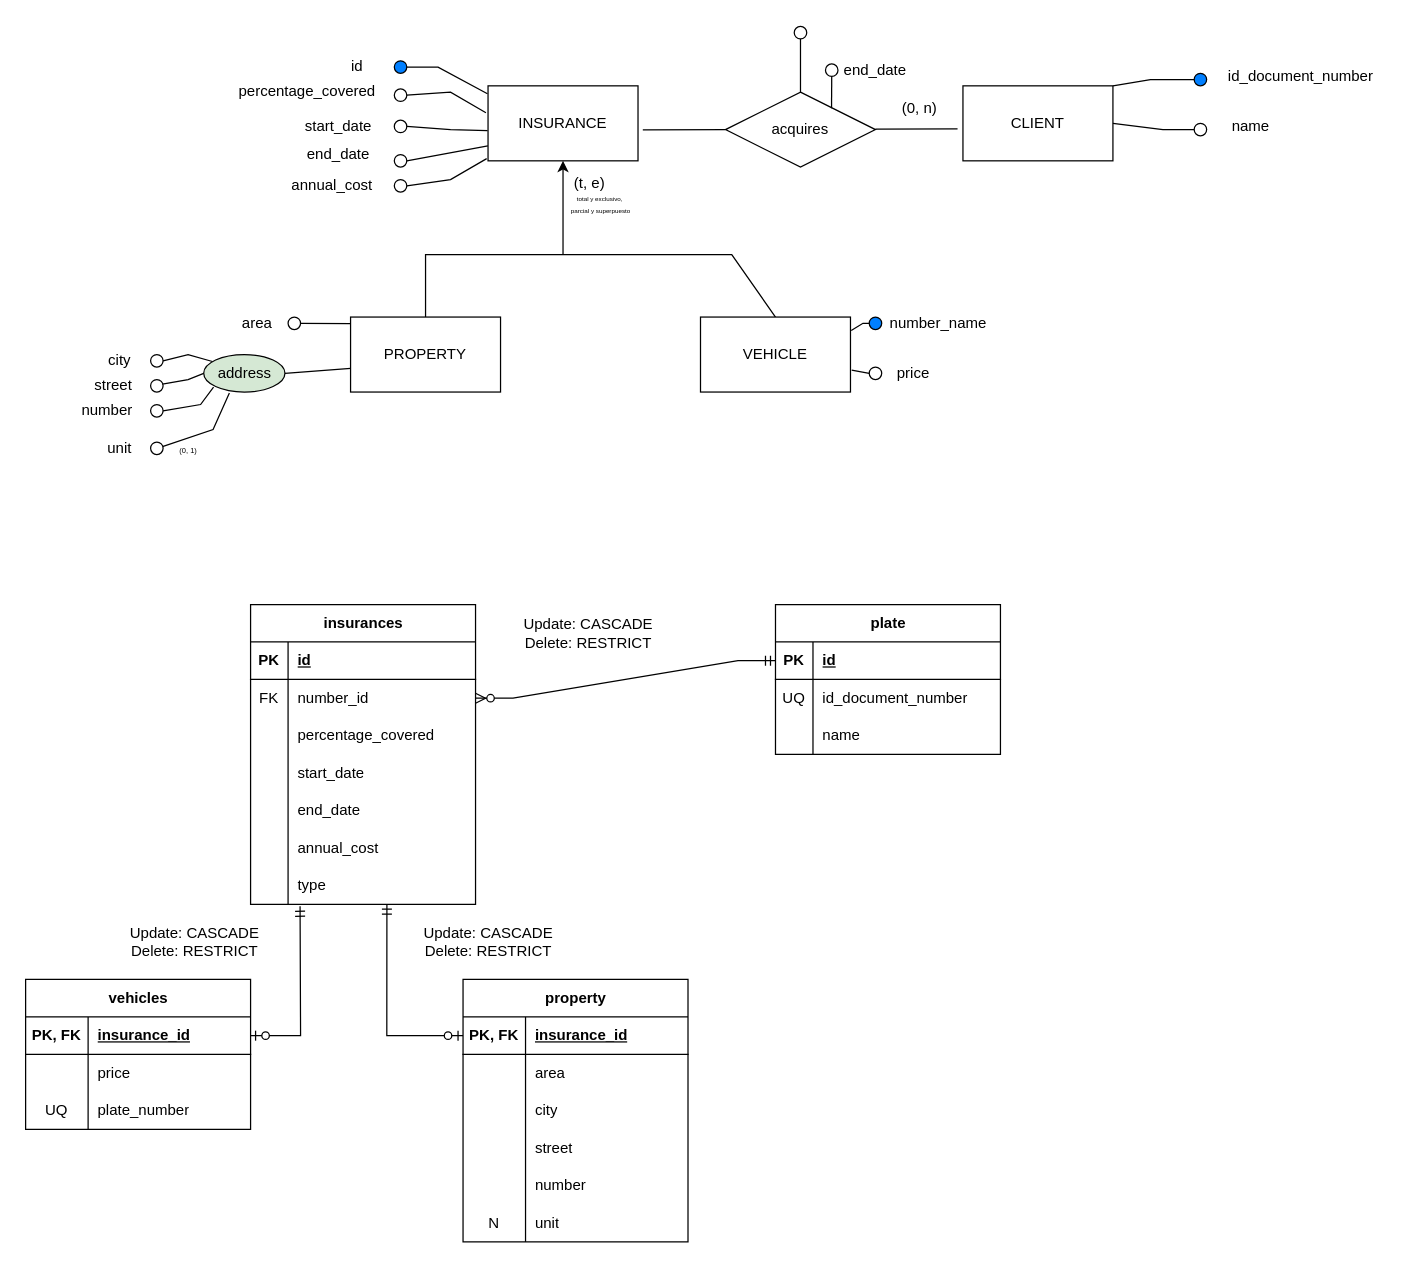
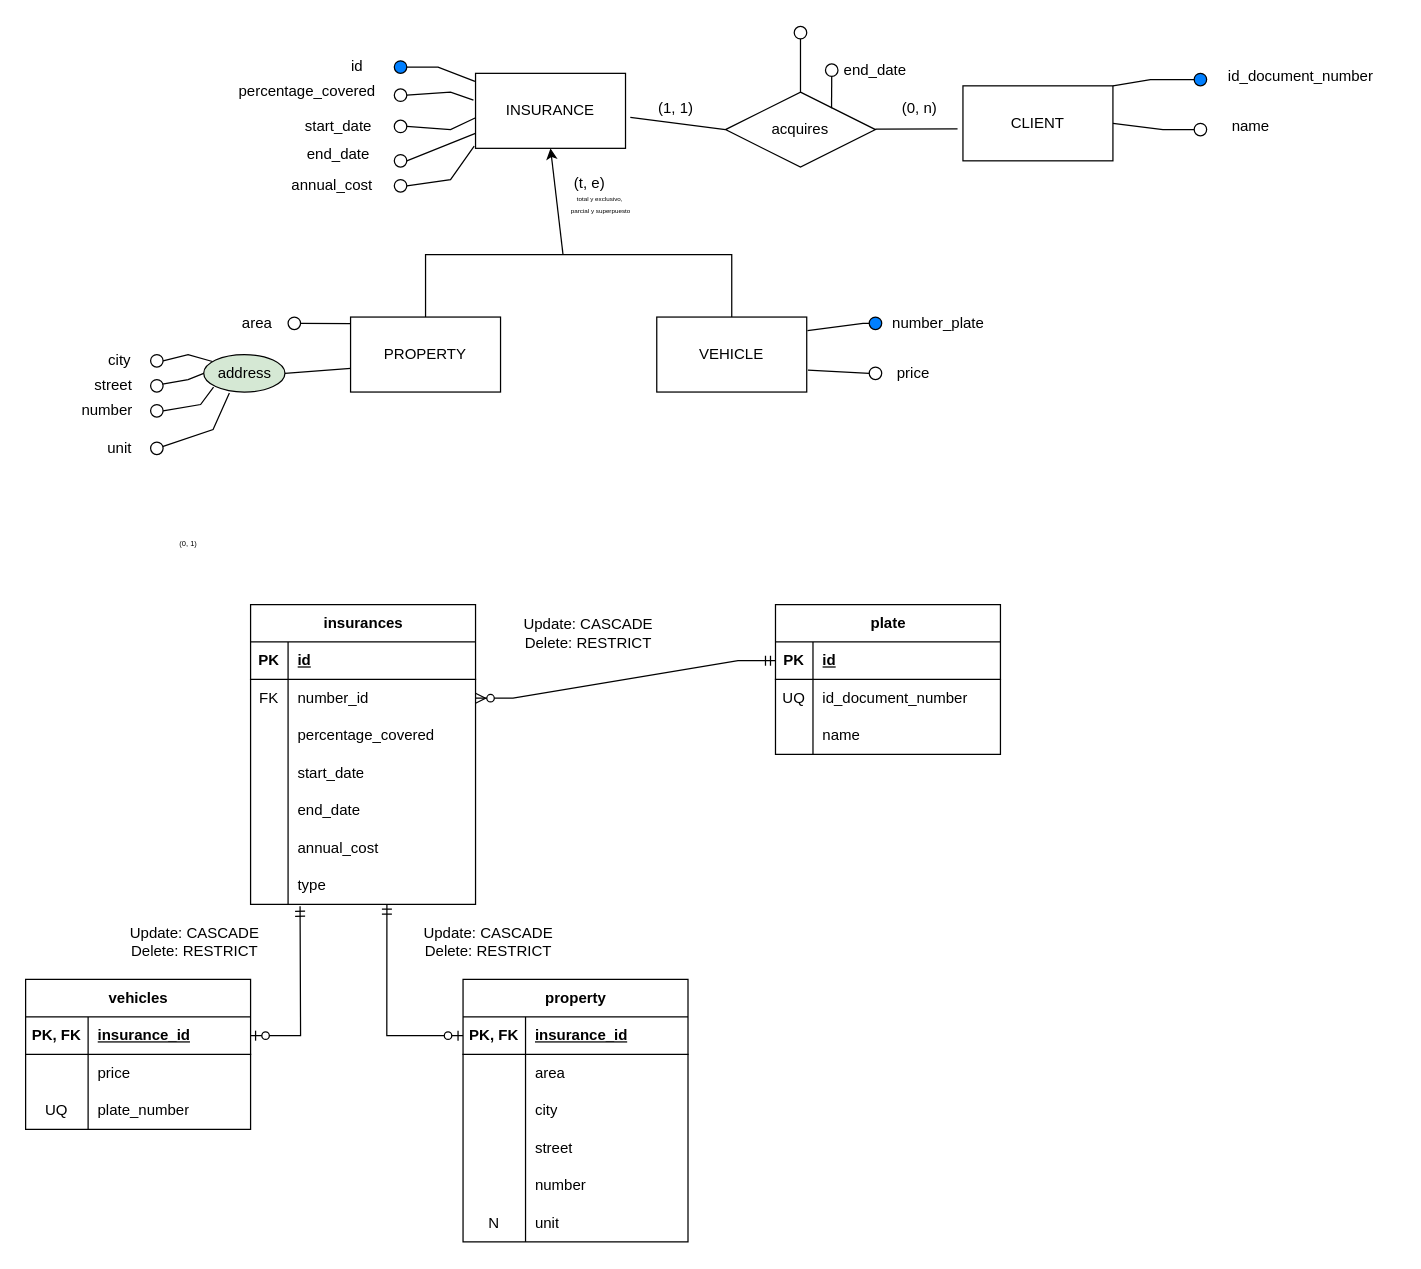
none -> (676, 108)
(563, 123) -> (551, 111)
(939, 323) -> (939, 323)
(776, 354) -> (732, 354)
(188, 448) -> (188, 542)
